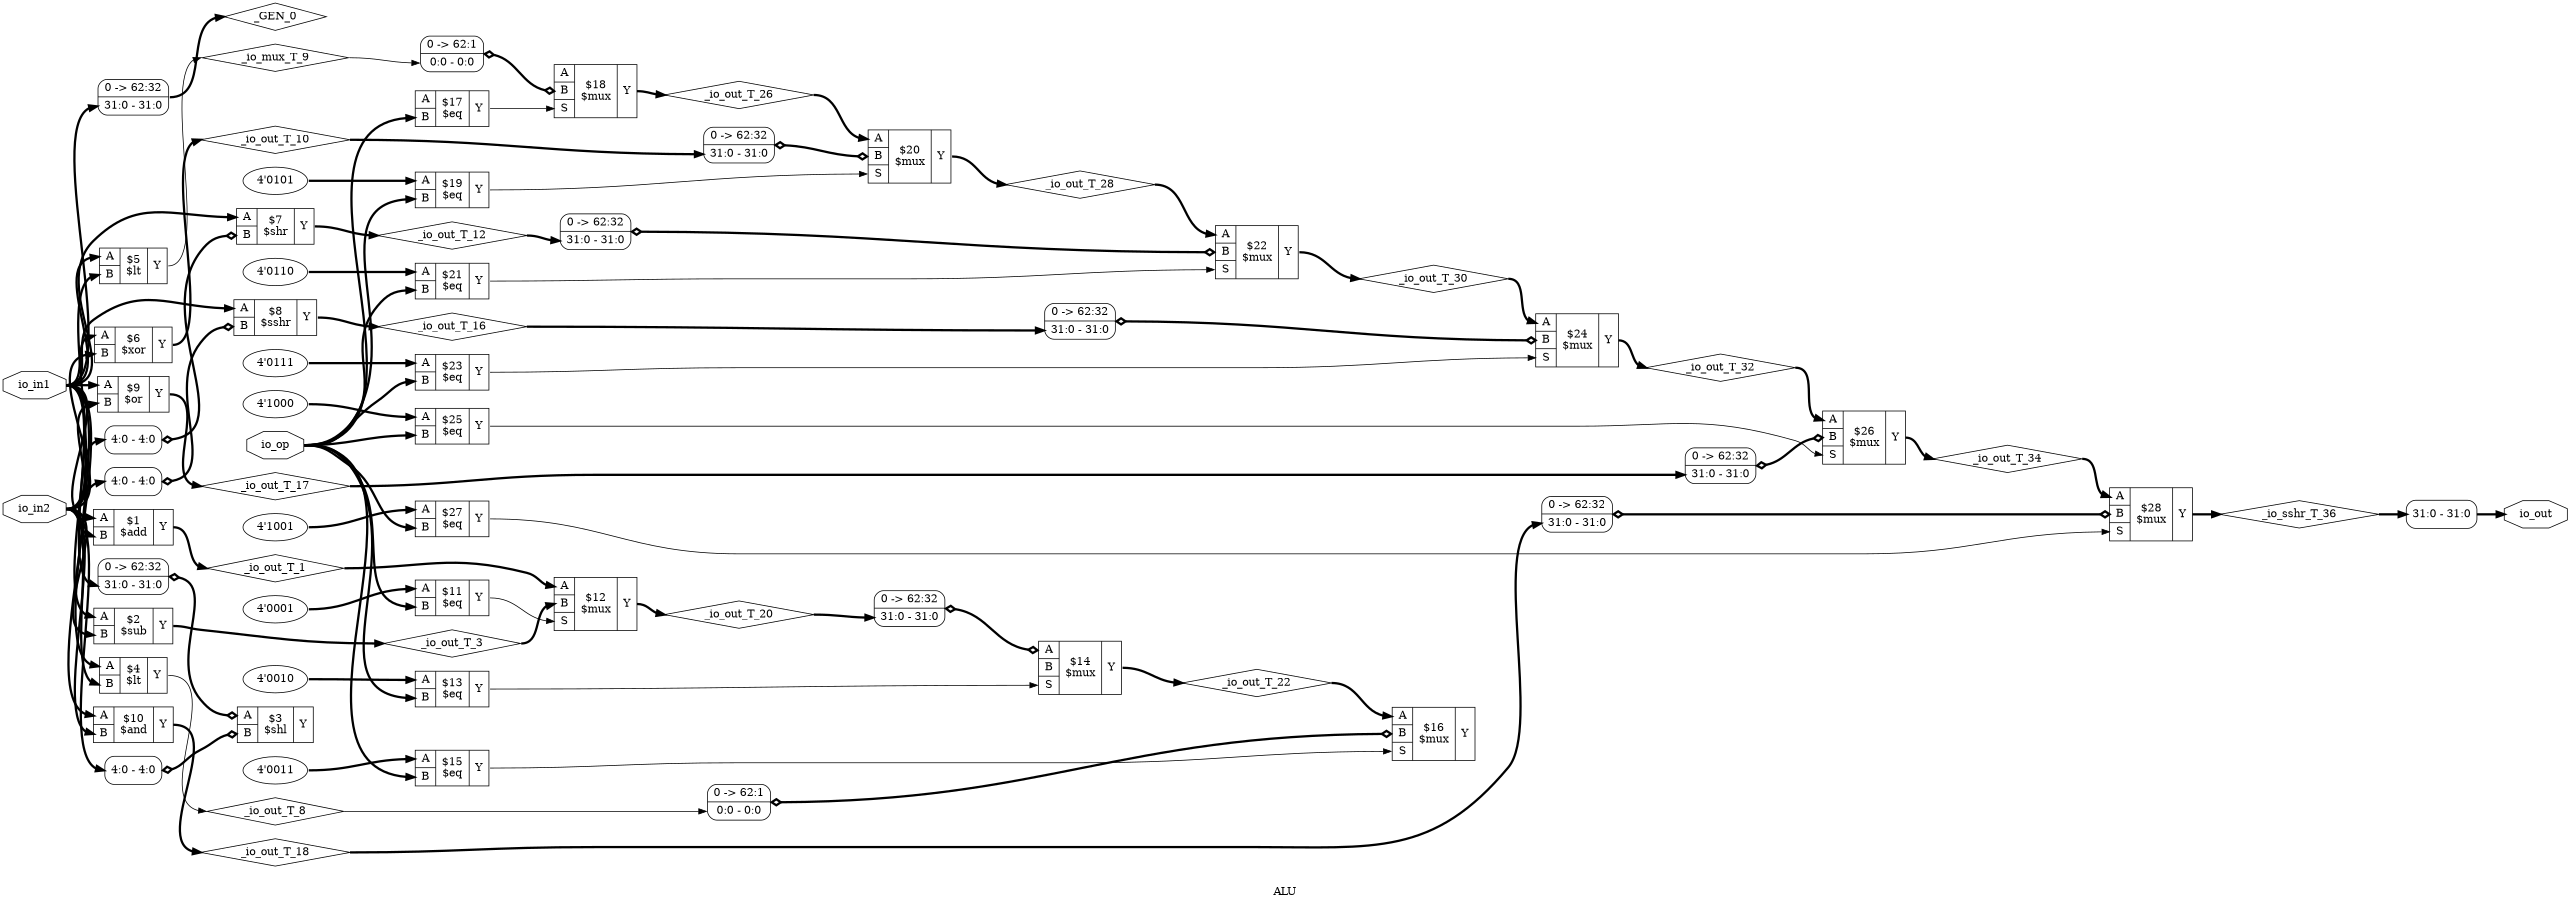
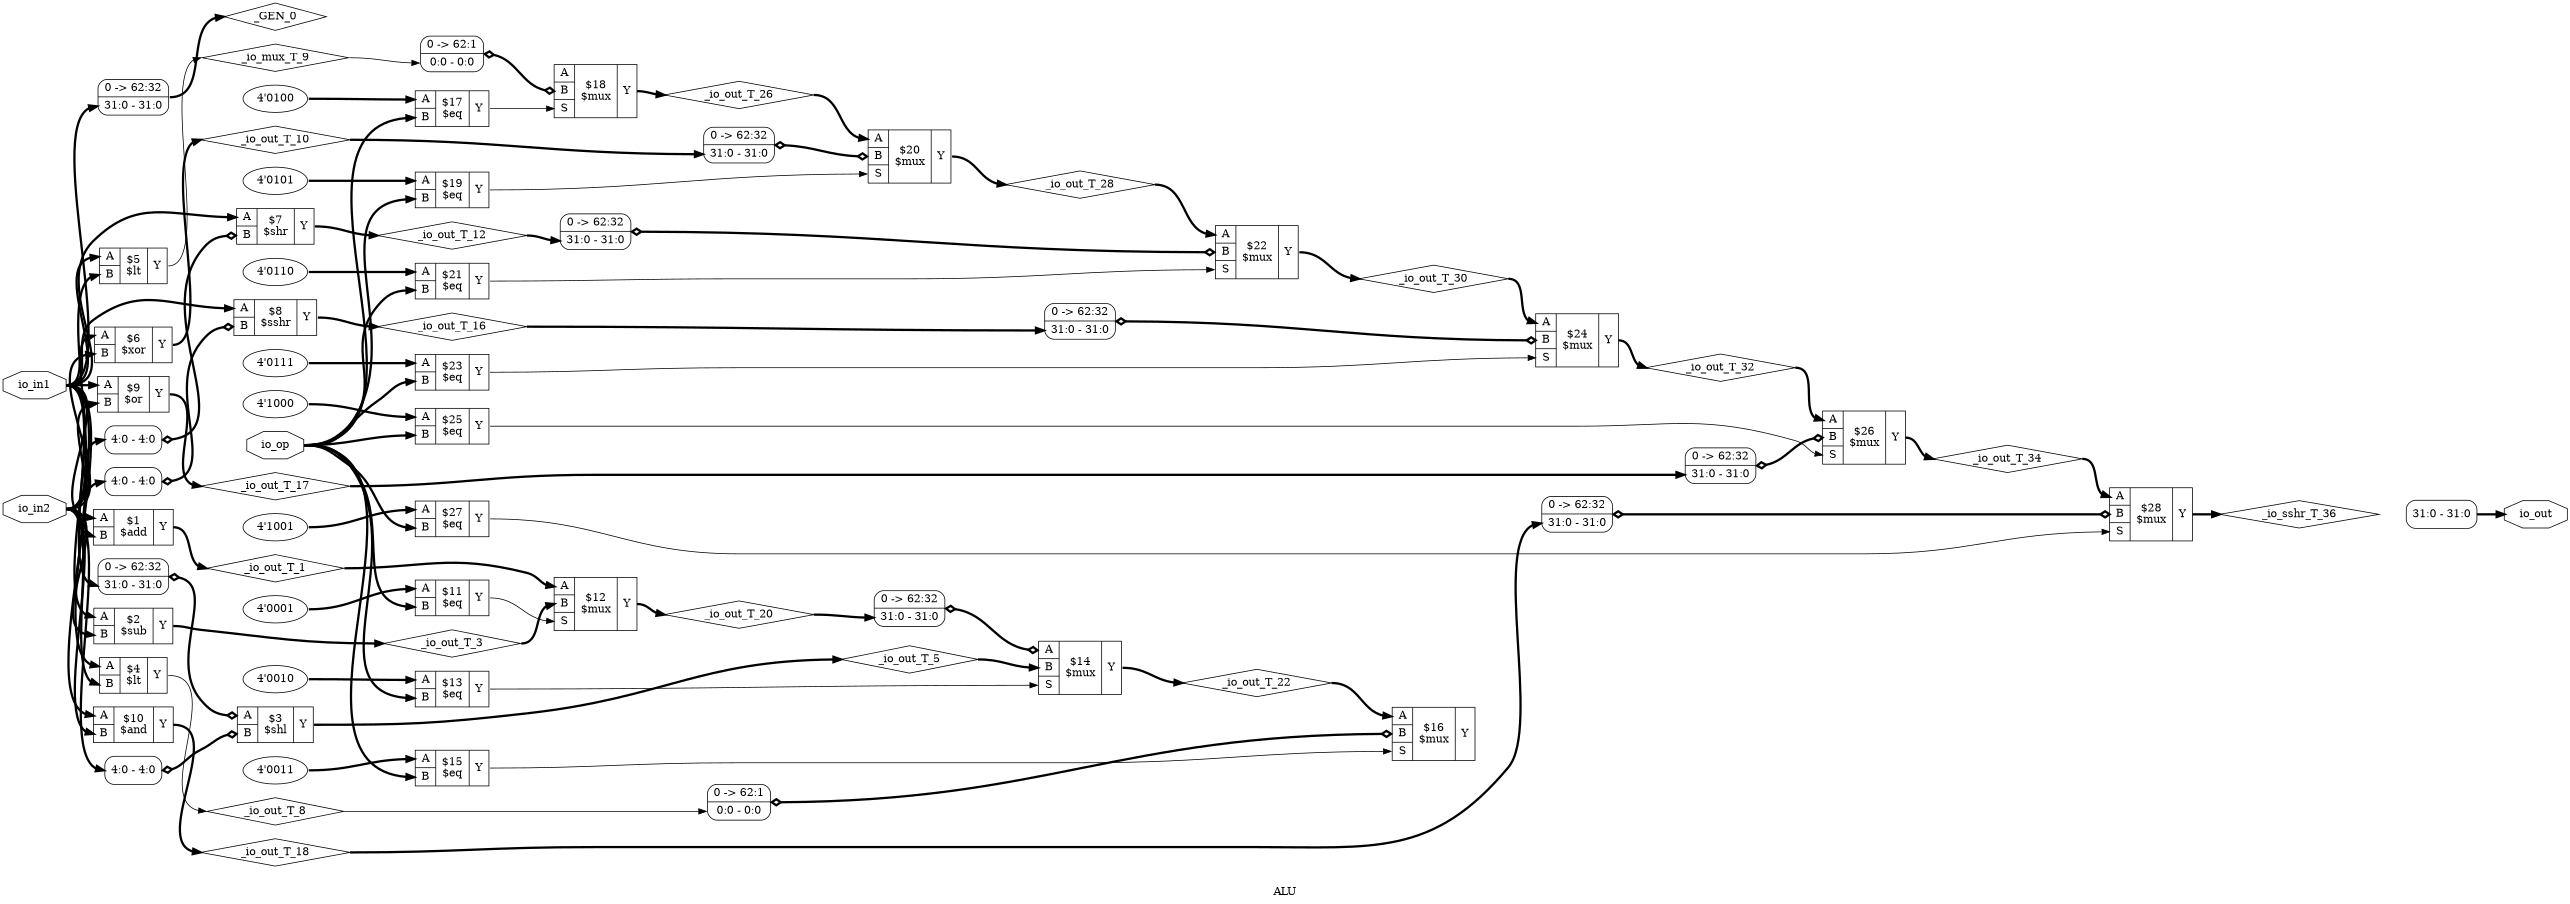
none -> (275, 99)
(2389, 514) -> none
none -> (910, 659)
